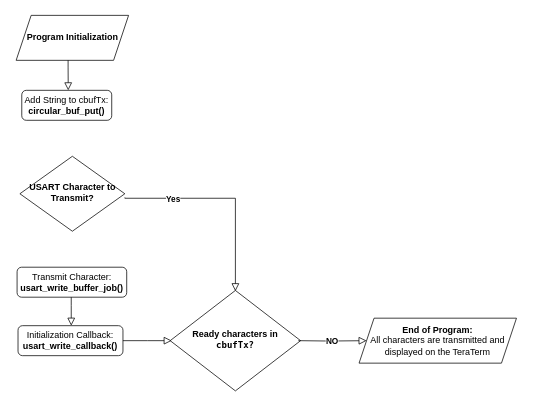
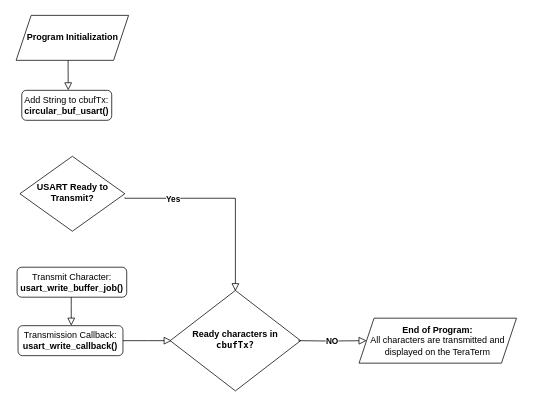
(66, 105) -> (66, 105)
(72, 192) -> (72, 192)
(70, 341) -> (70, 341)
